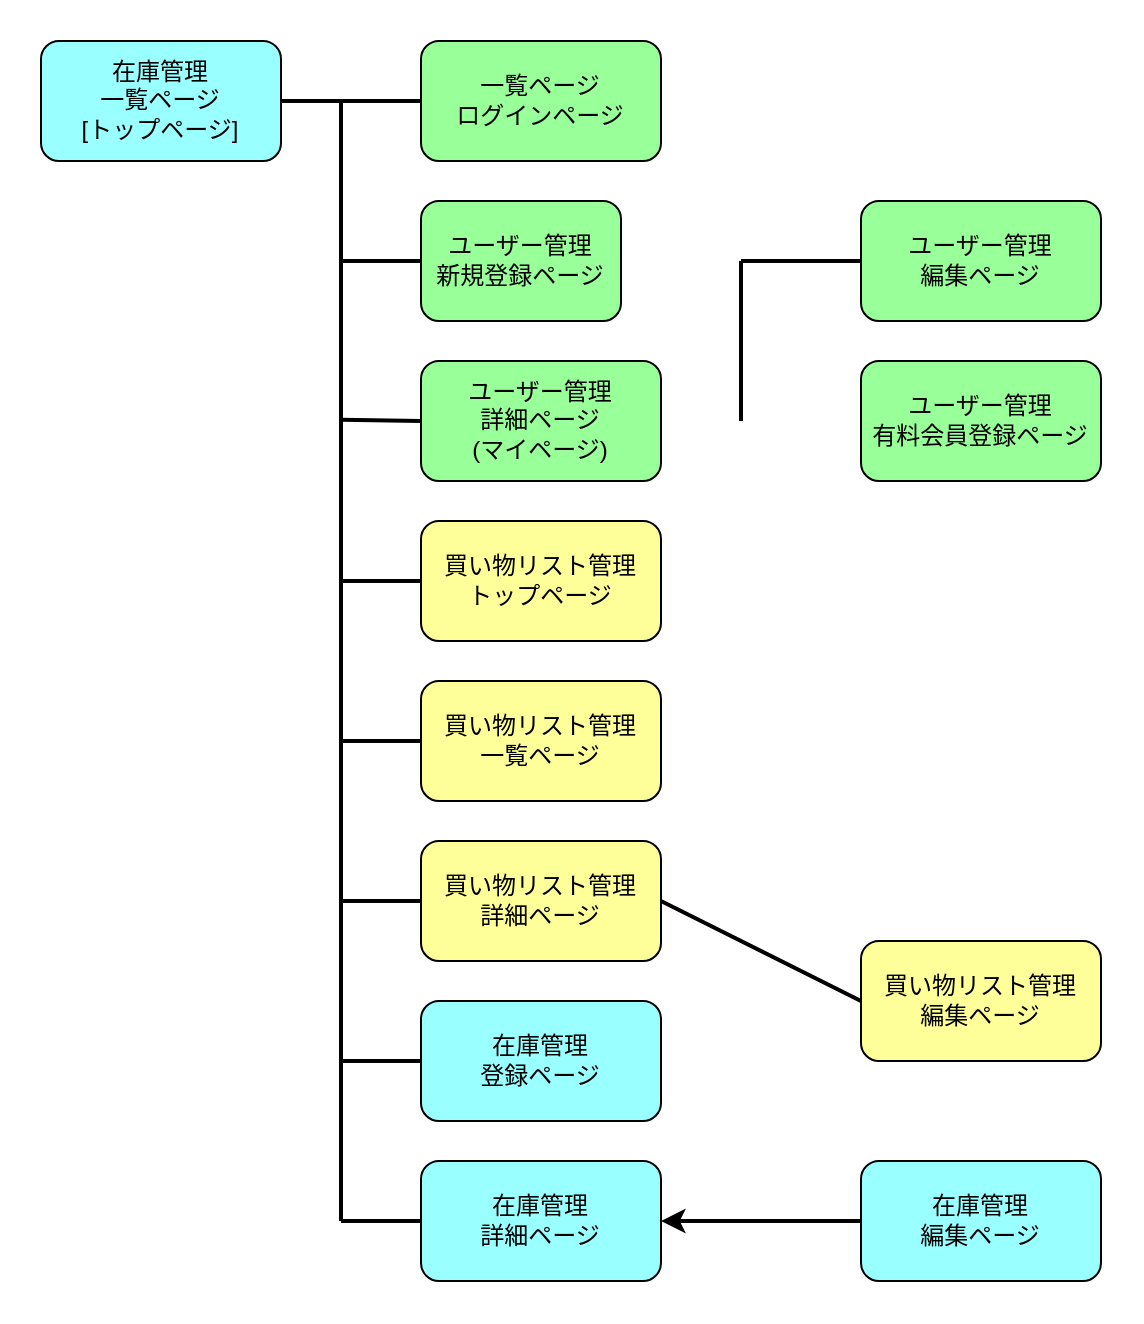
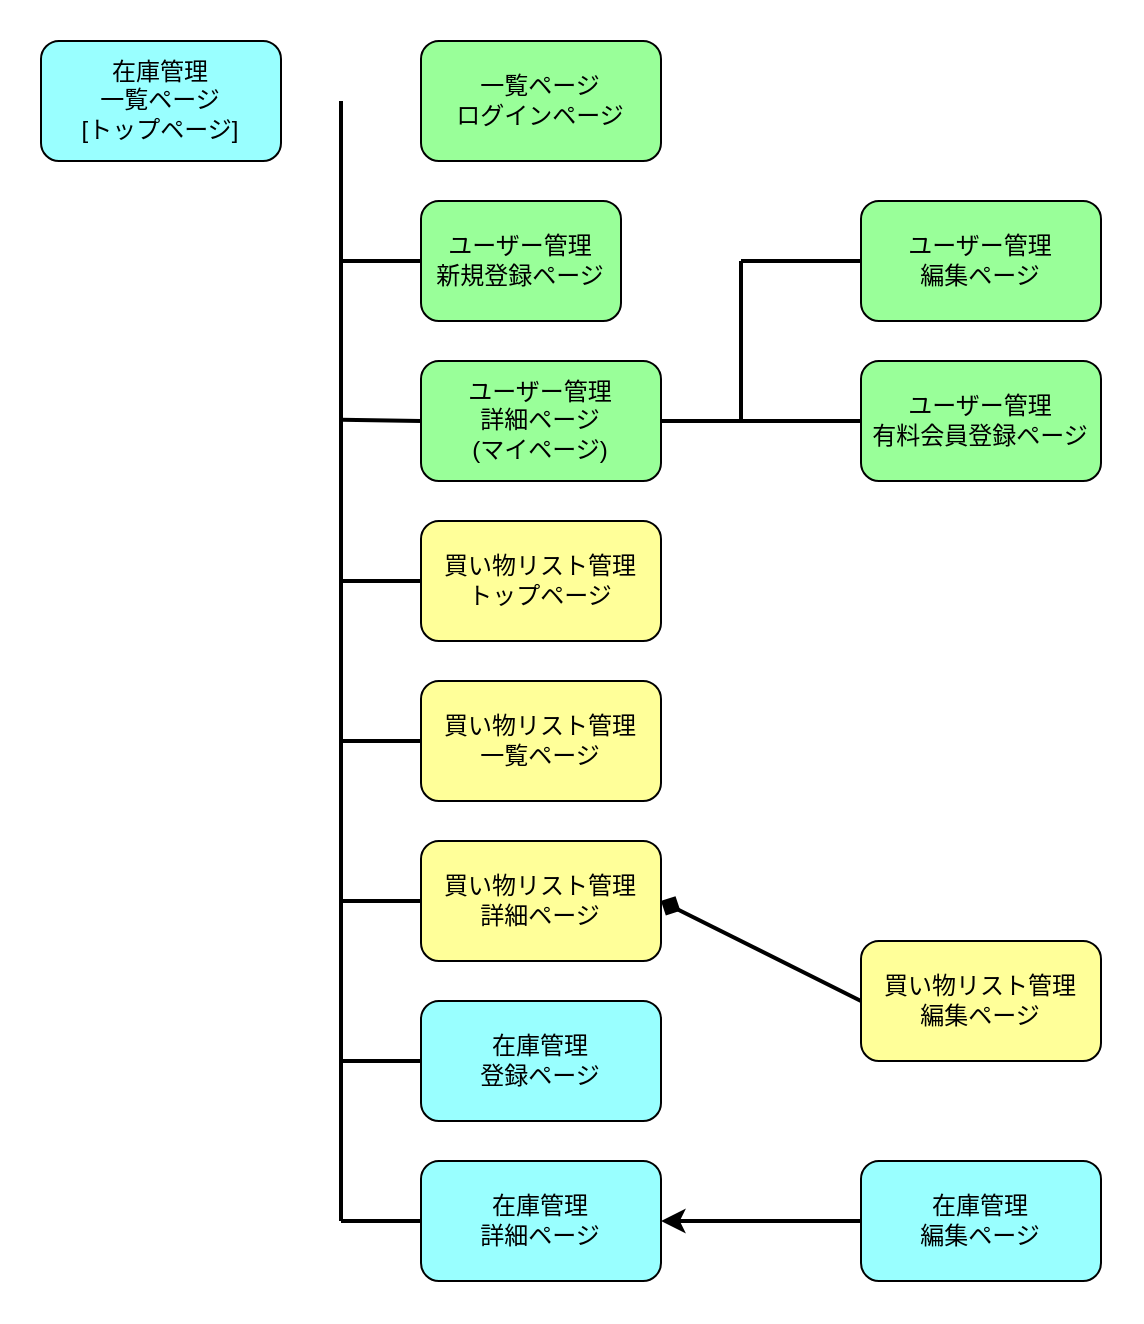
(351, 101) -> none
none -> (761, 421)
(670, 905) -> (678, 909)
